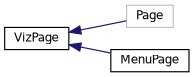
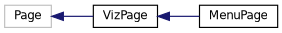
(103, 25) -> (78, 16)
